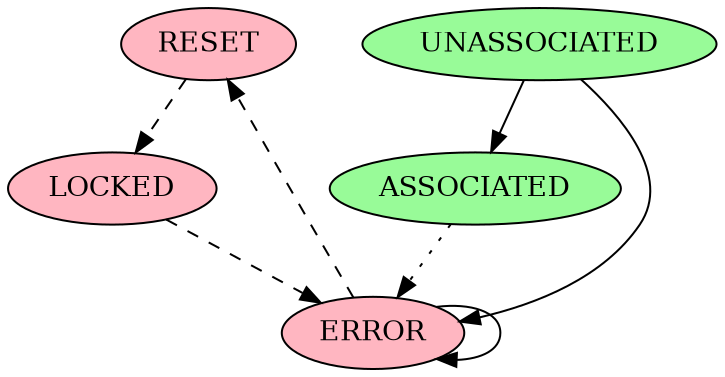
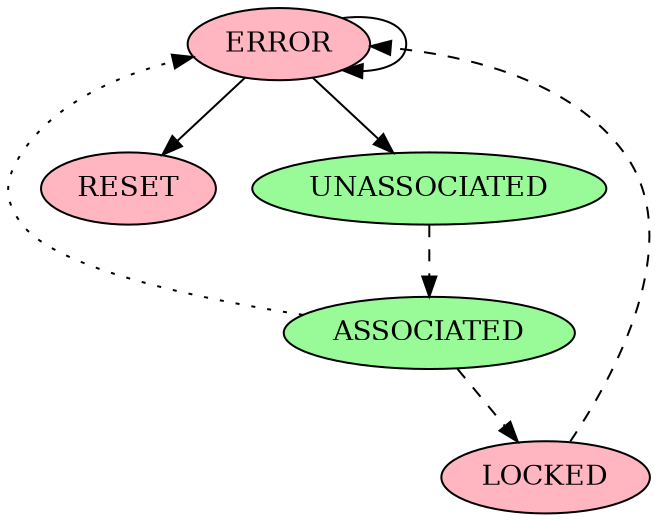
(167, 107) -> (481, 397)
(512, 107) -> (429, 251)
(295, 198) -> (211, 109)
(634, 232) -> (346, 108)
